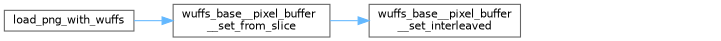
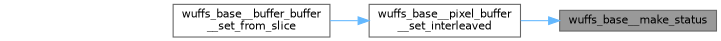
(69, 21) -> none
(252, 21) -> (252, 21)
none -> (638, 21)
